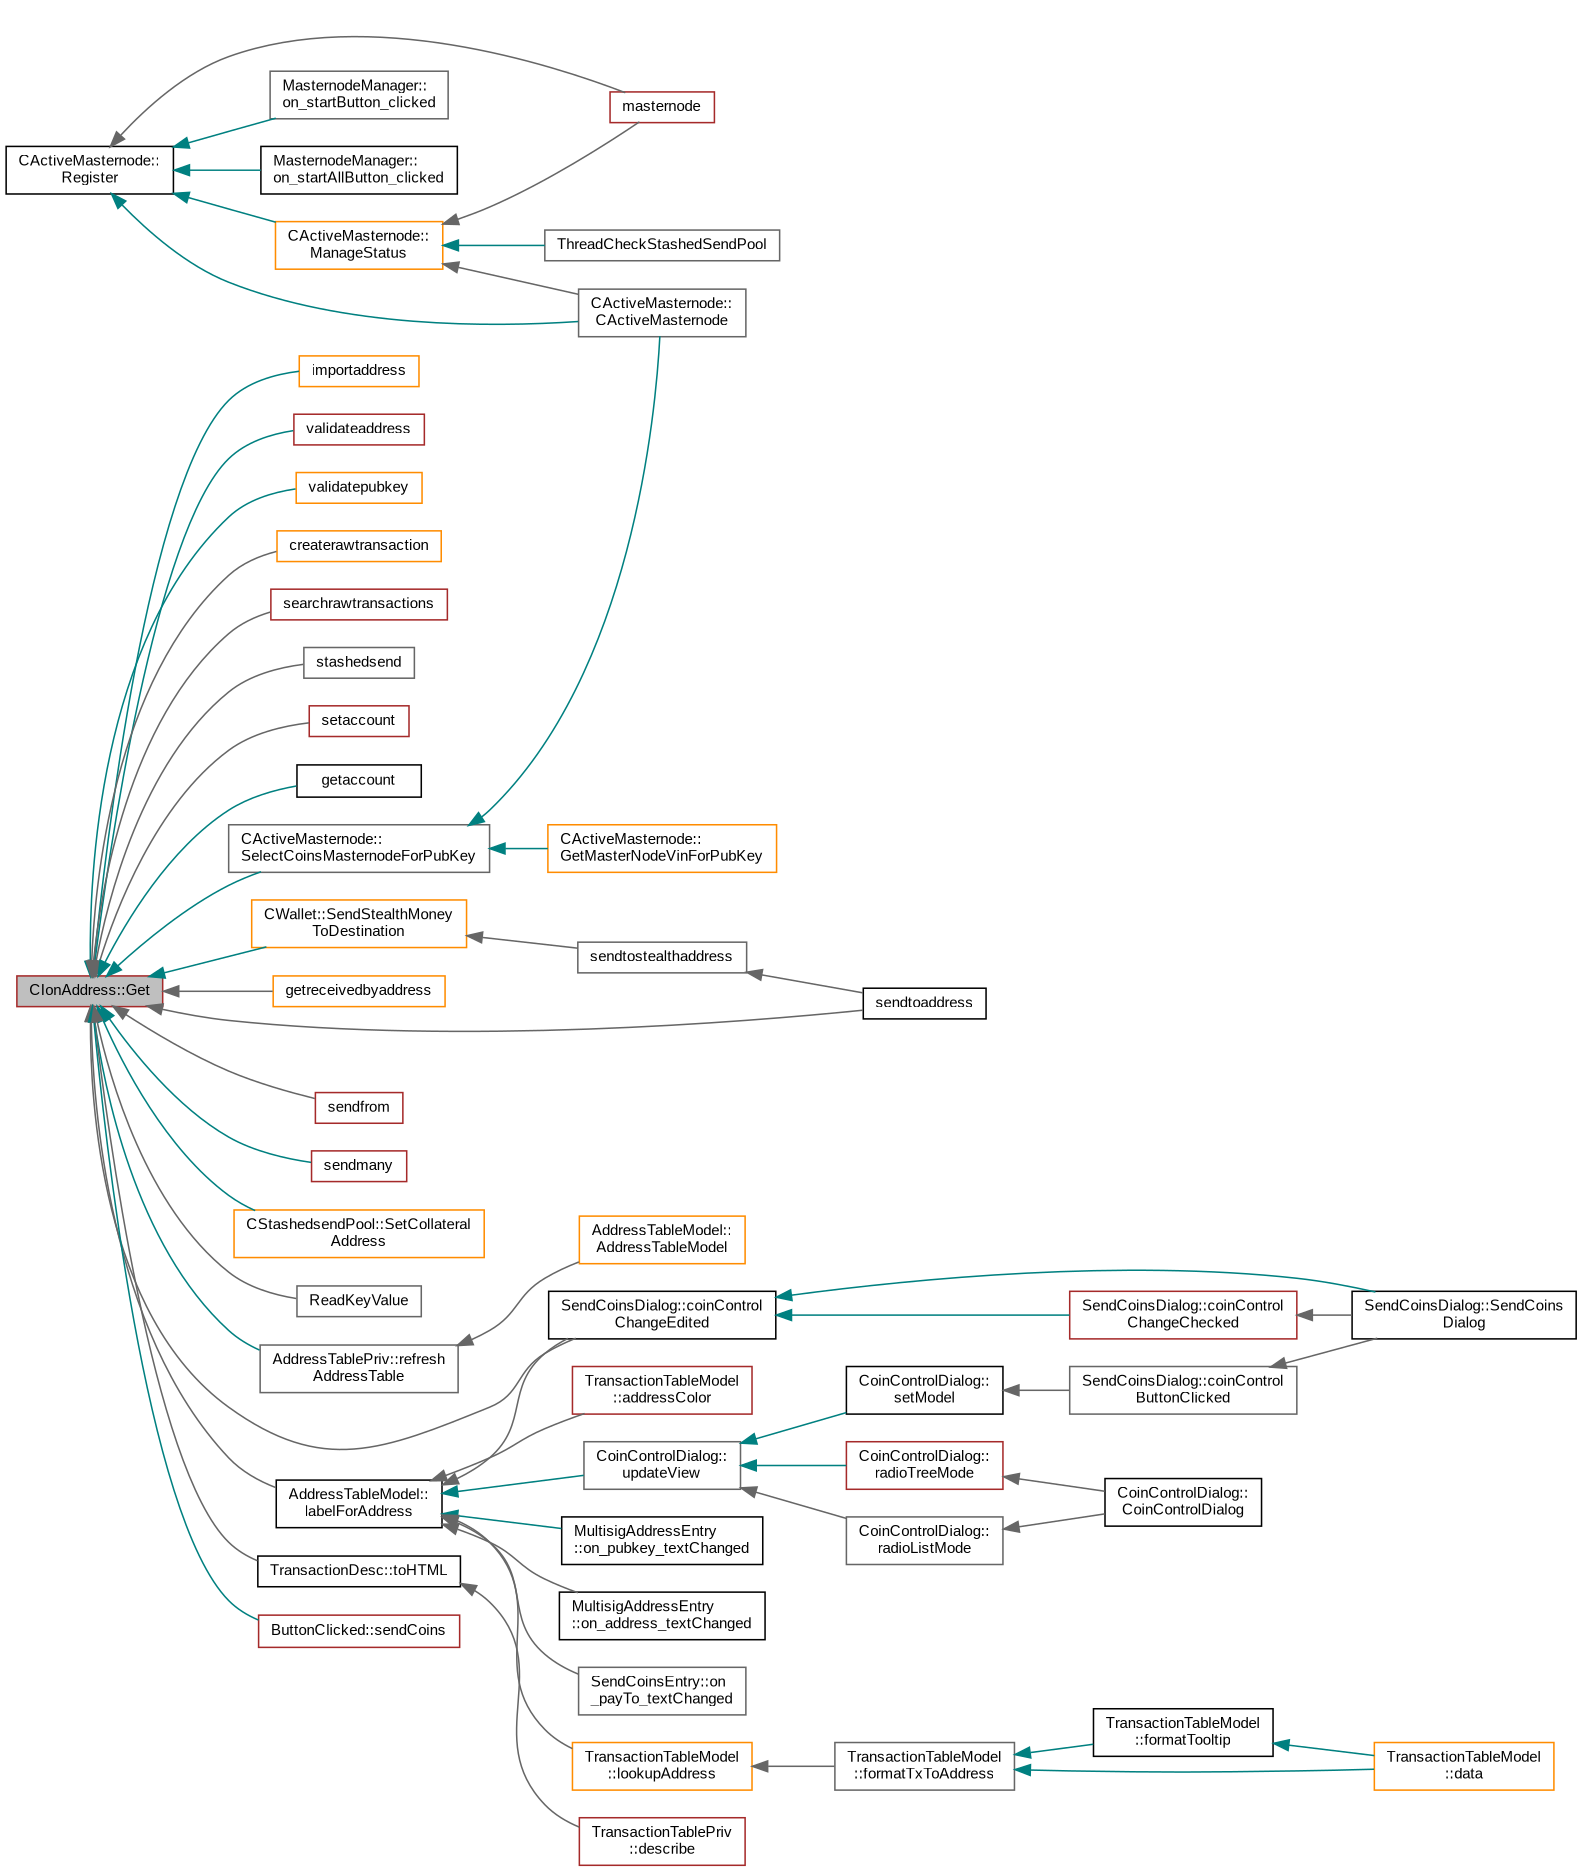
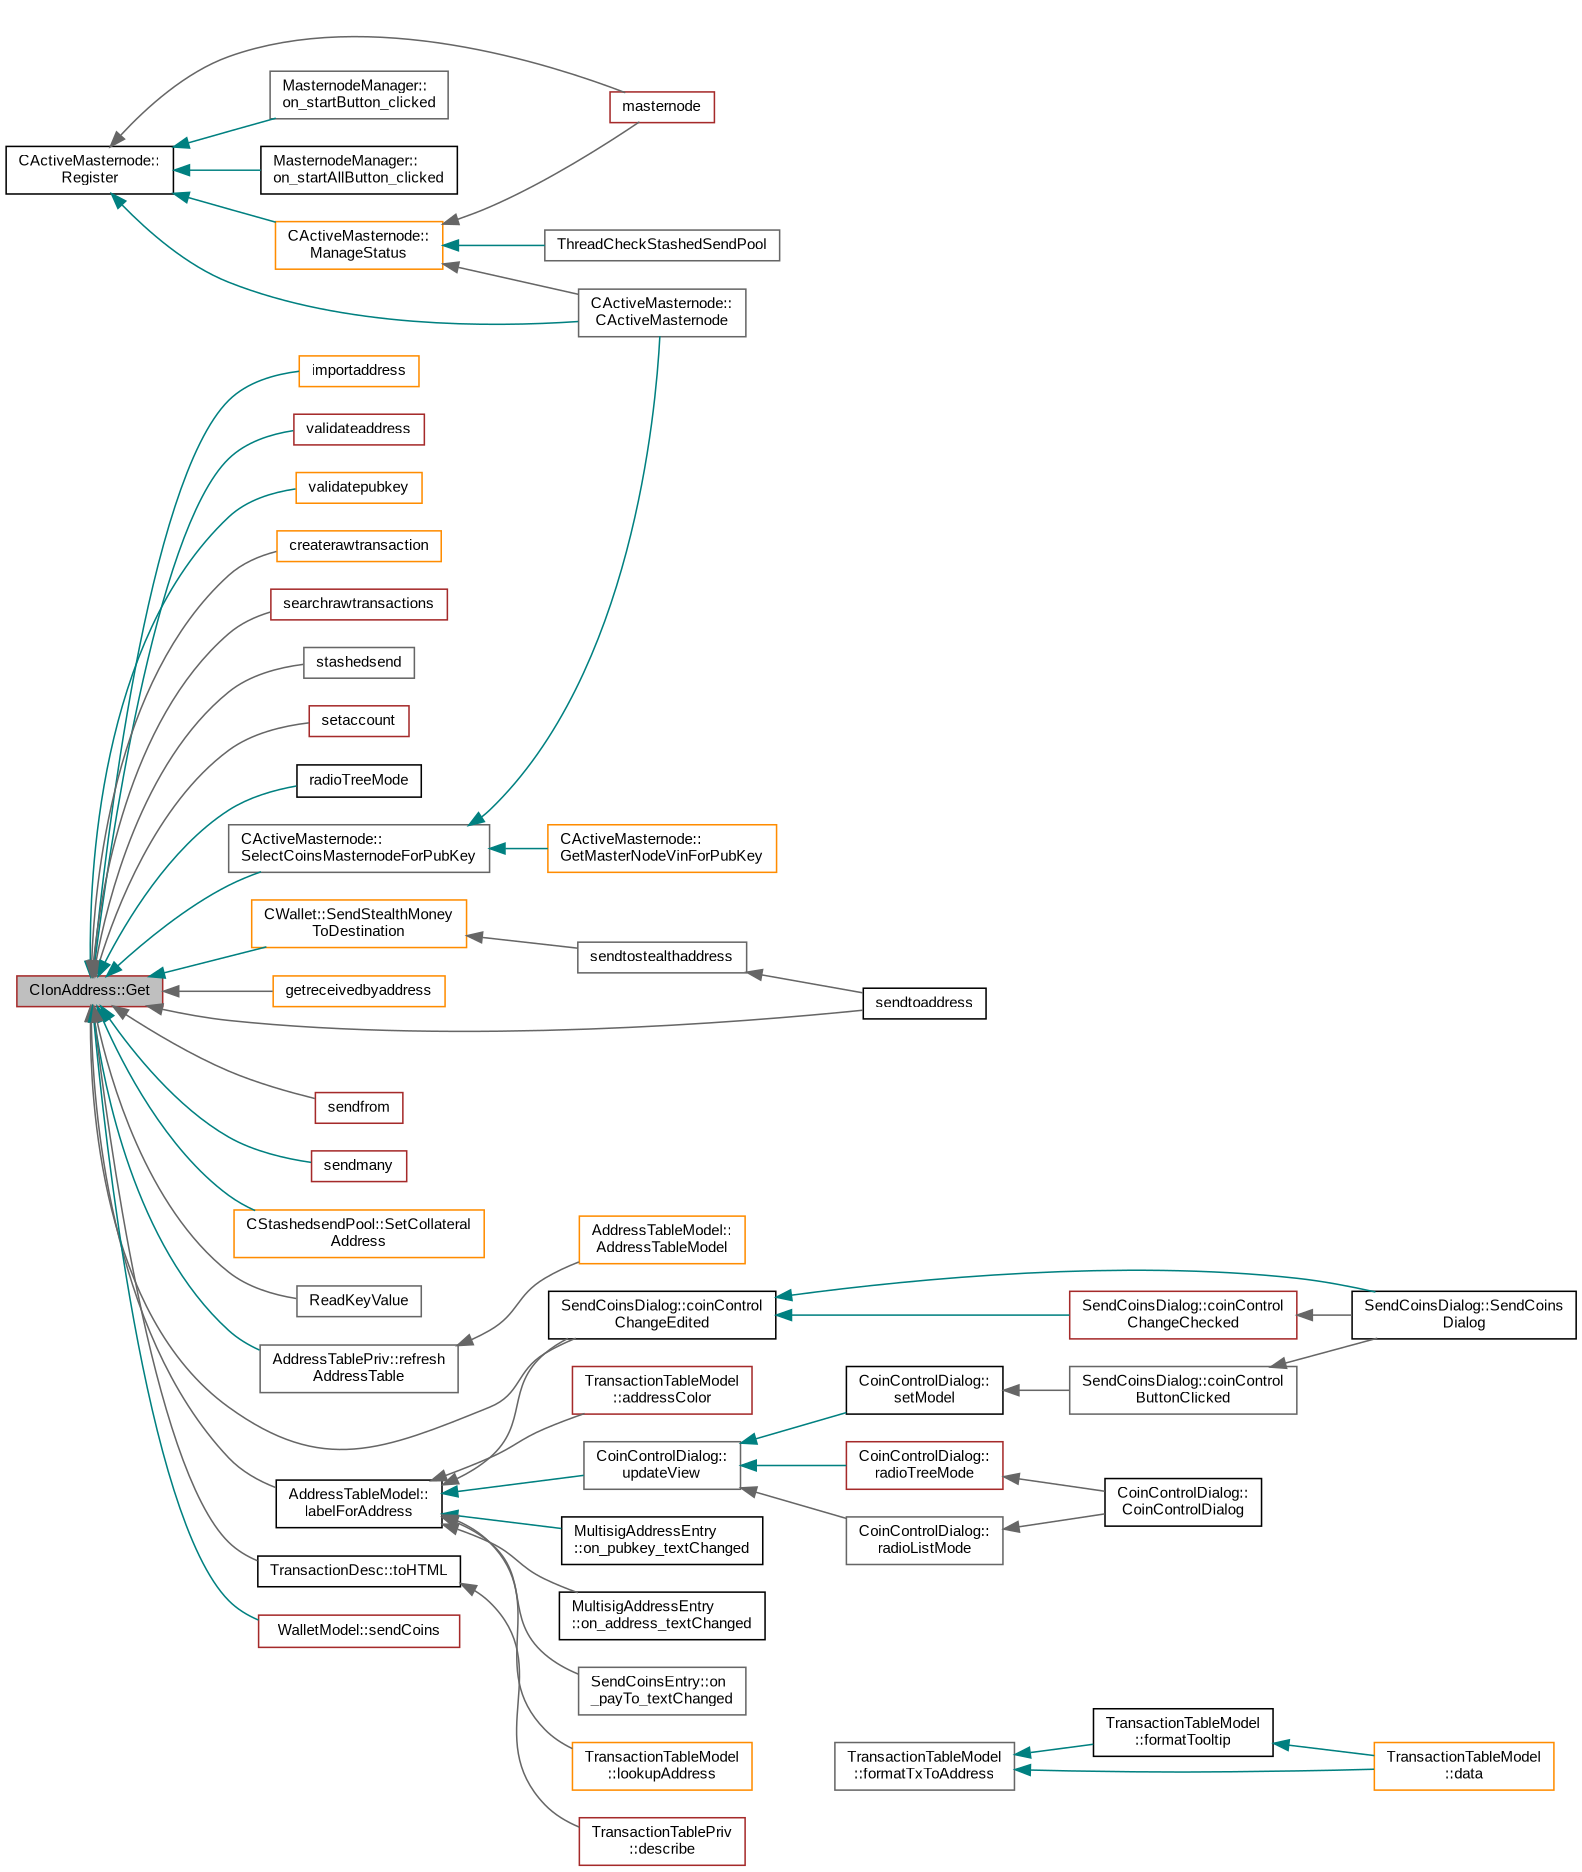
(359, 781) -> (359, 781)
(359, 1631) -> (359, 1631)
(801, 1766) -> none
